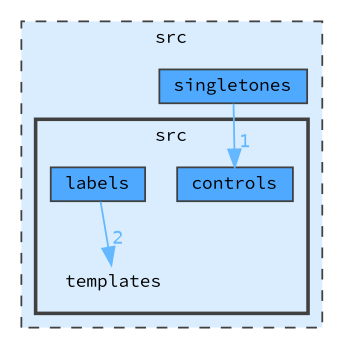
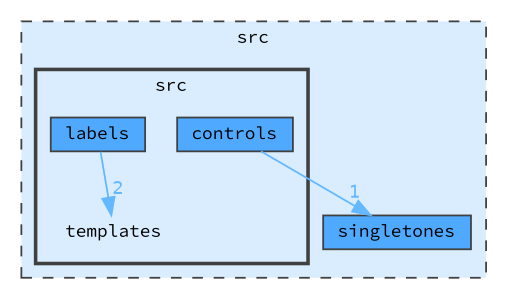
(234, 131) -> (296, 172)
